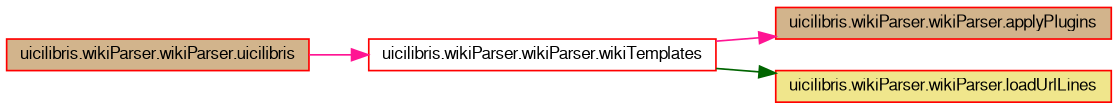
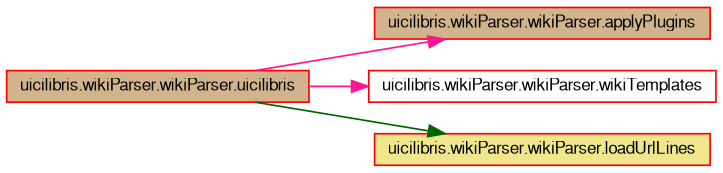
(738, 39) -> (342, 56)
(738, 70) -> (342, 117)
